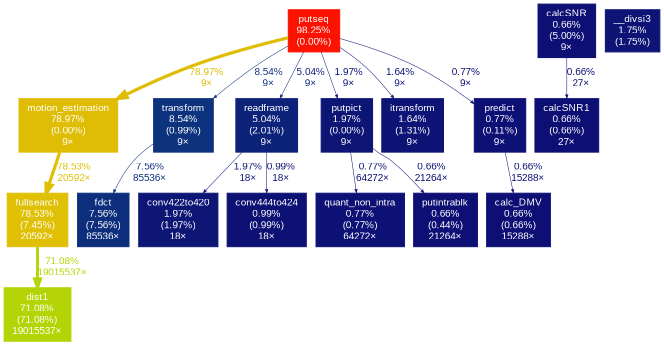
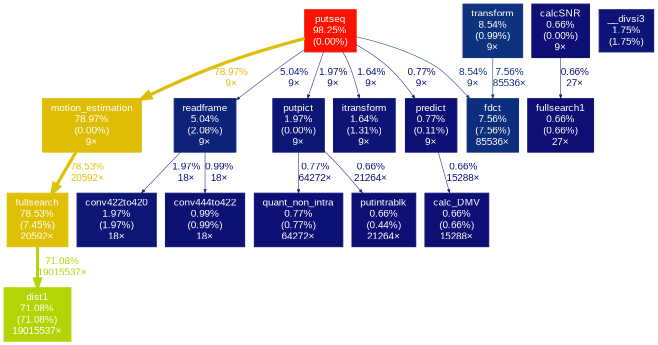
(567, 31) -> (561, 31)
(251, 69) -> (417, 57)
(267, 125) -> (205, 125)
(567, 125) -> (561, 125)
(267, 220) -> (205, 220)
